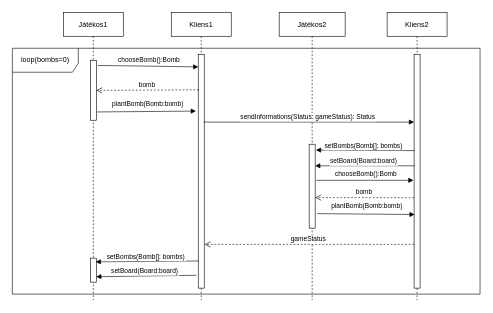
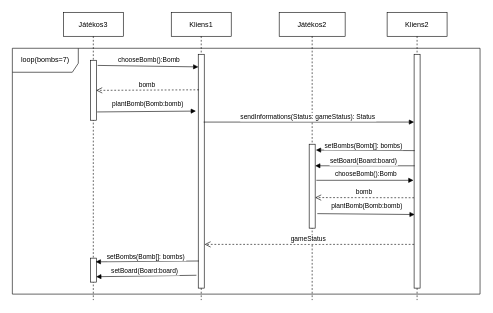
(93, 25) -> (93, 25)
(45, 60) -> (45, 60)
